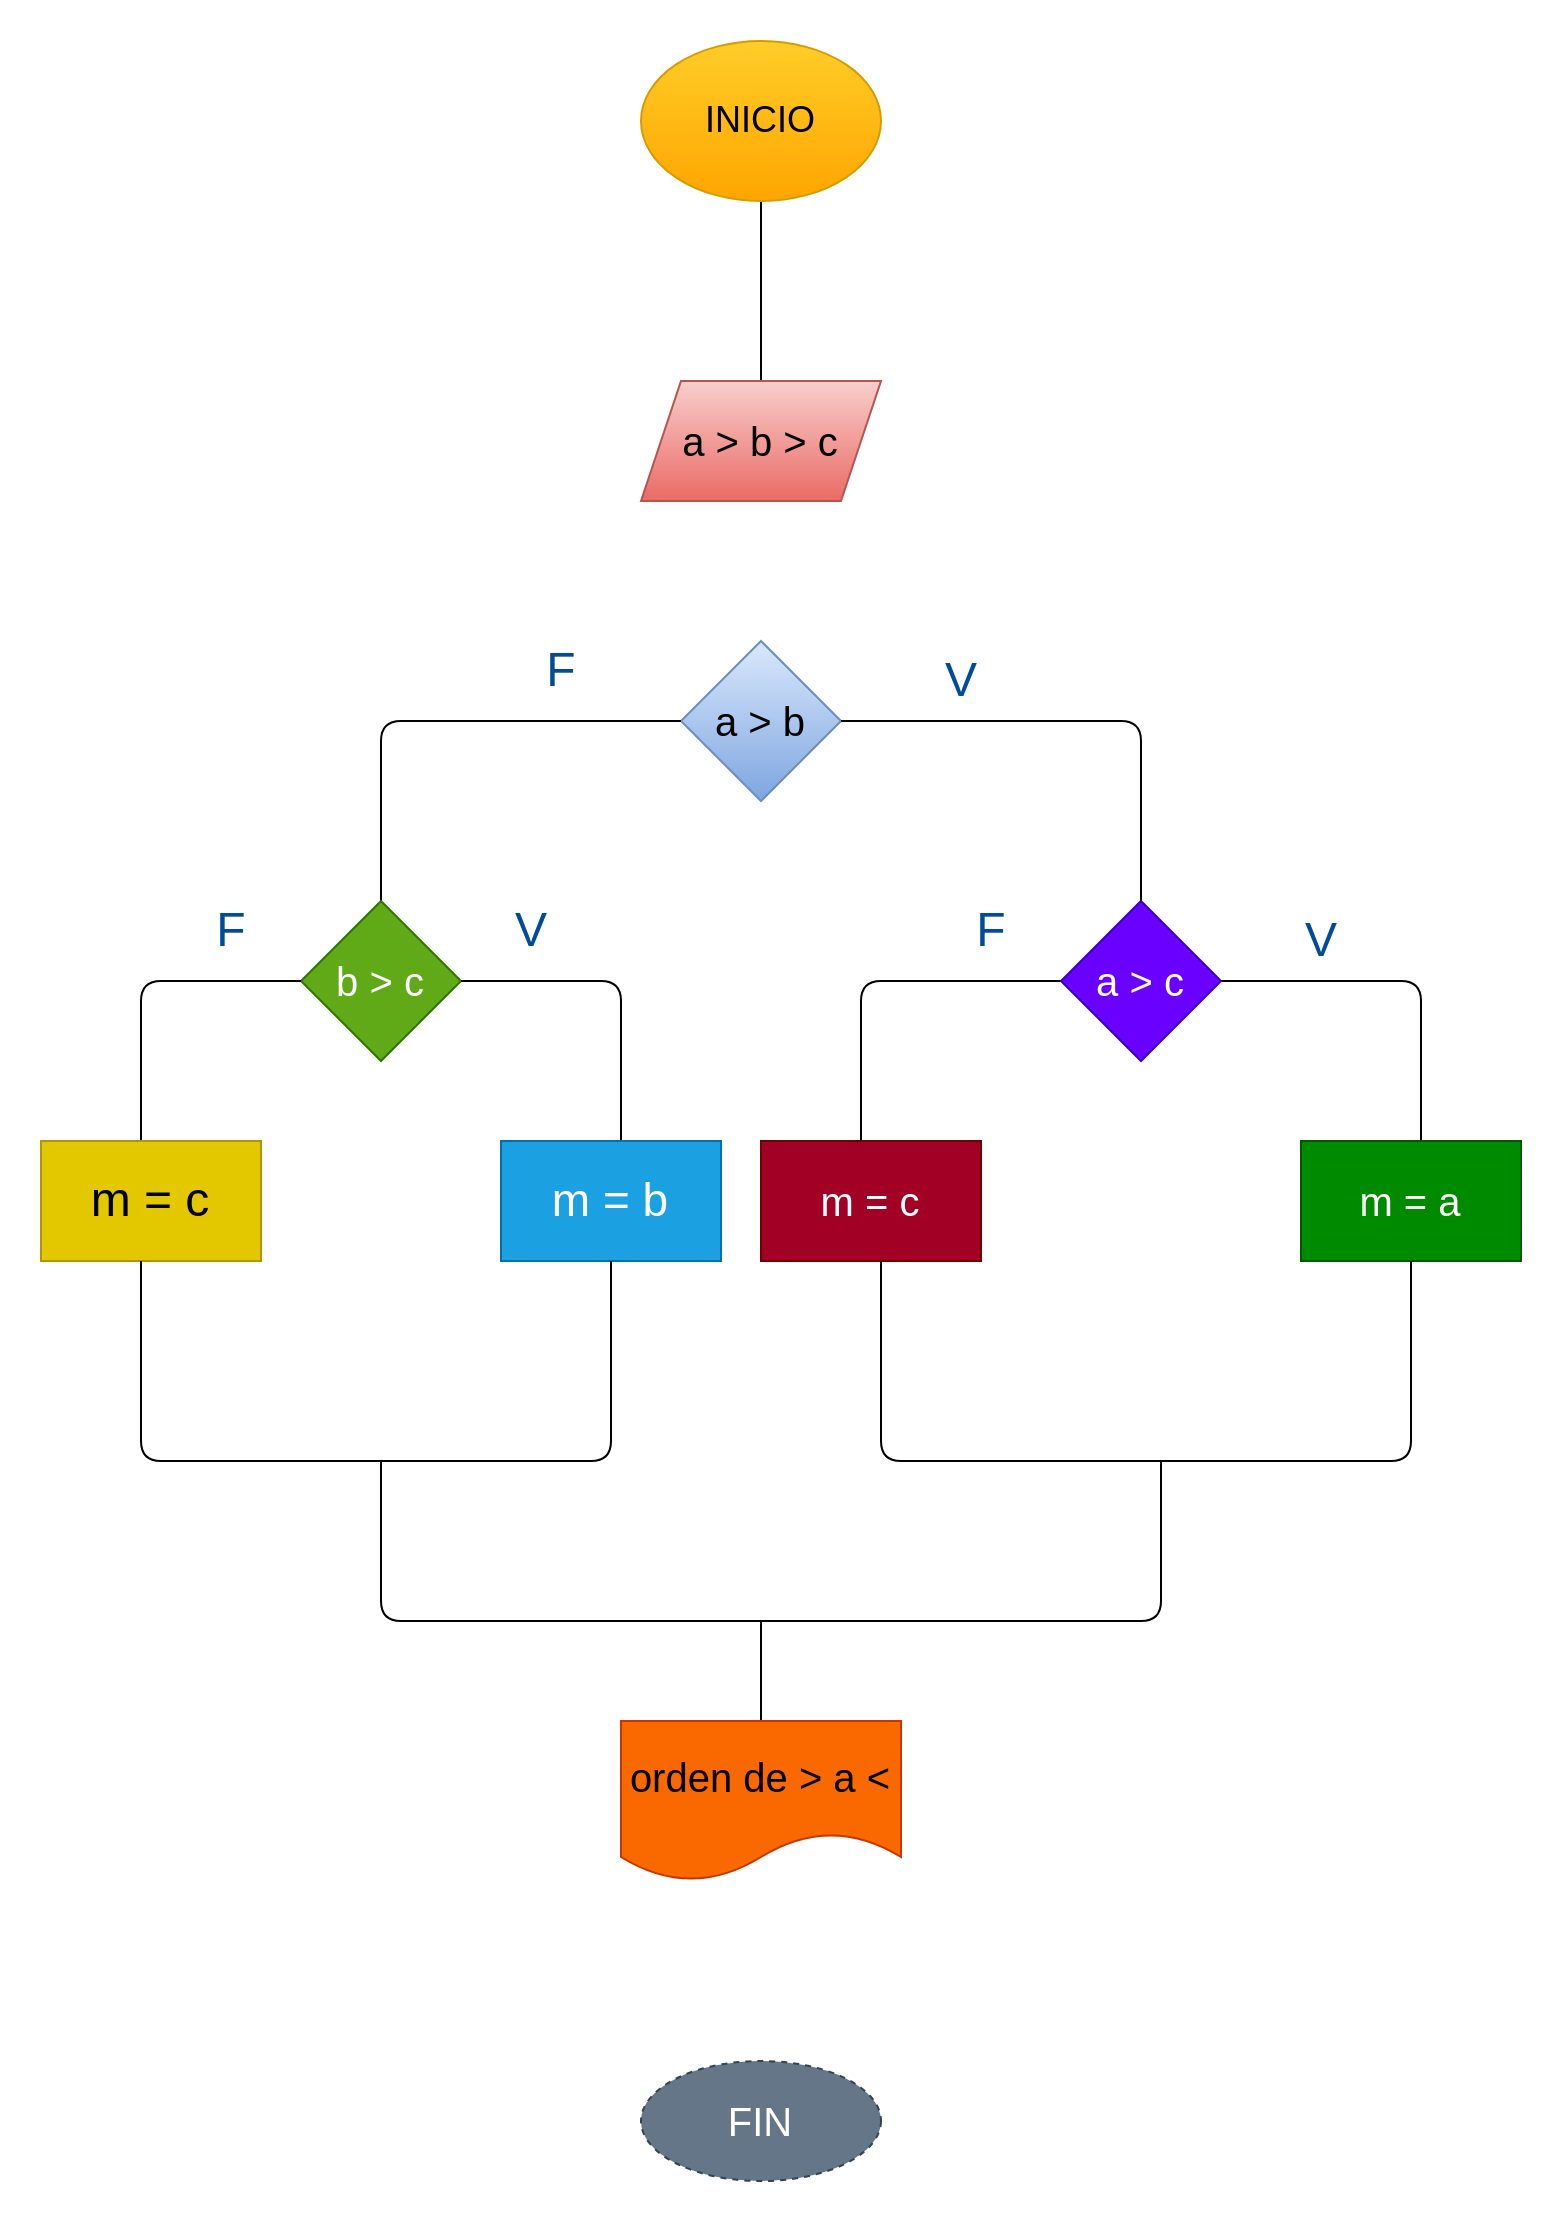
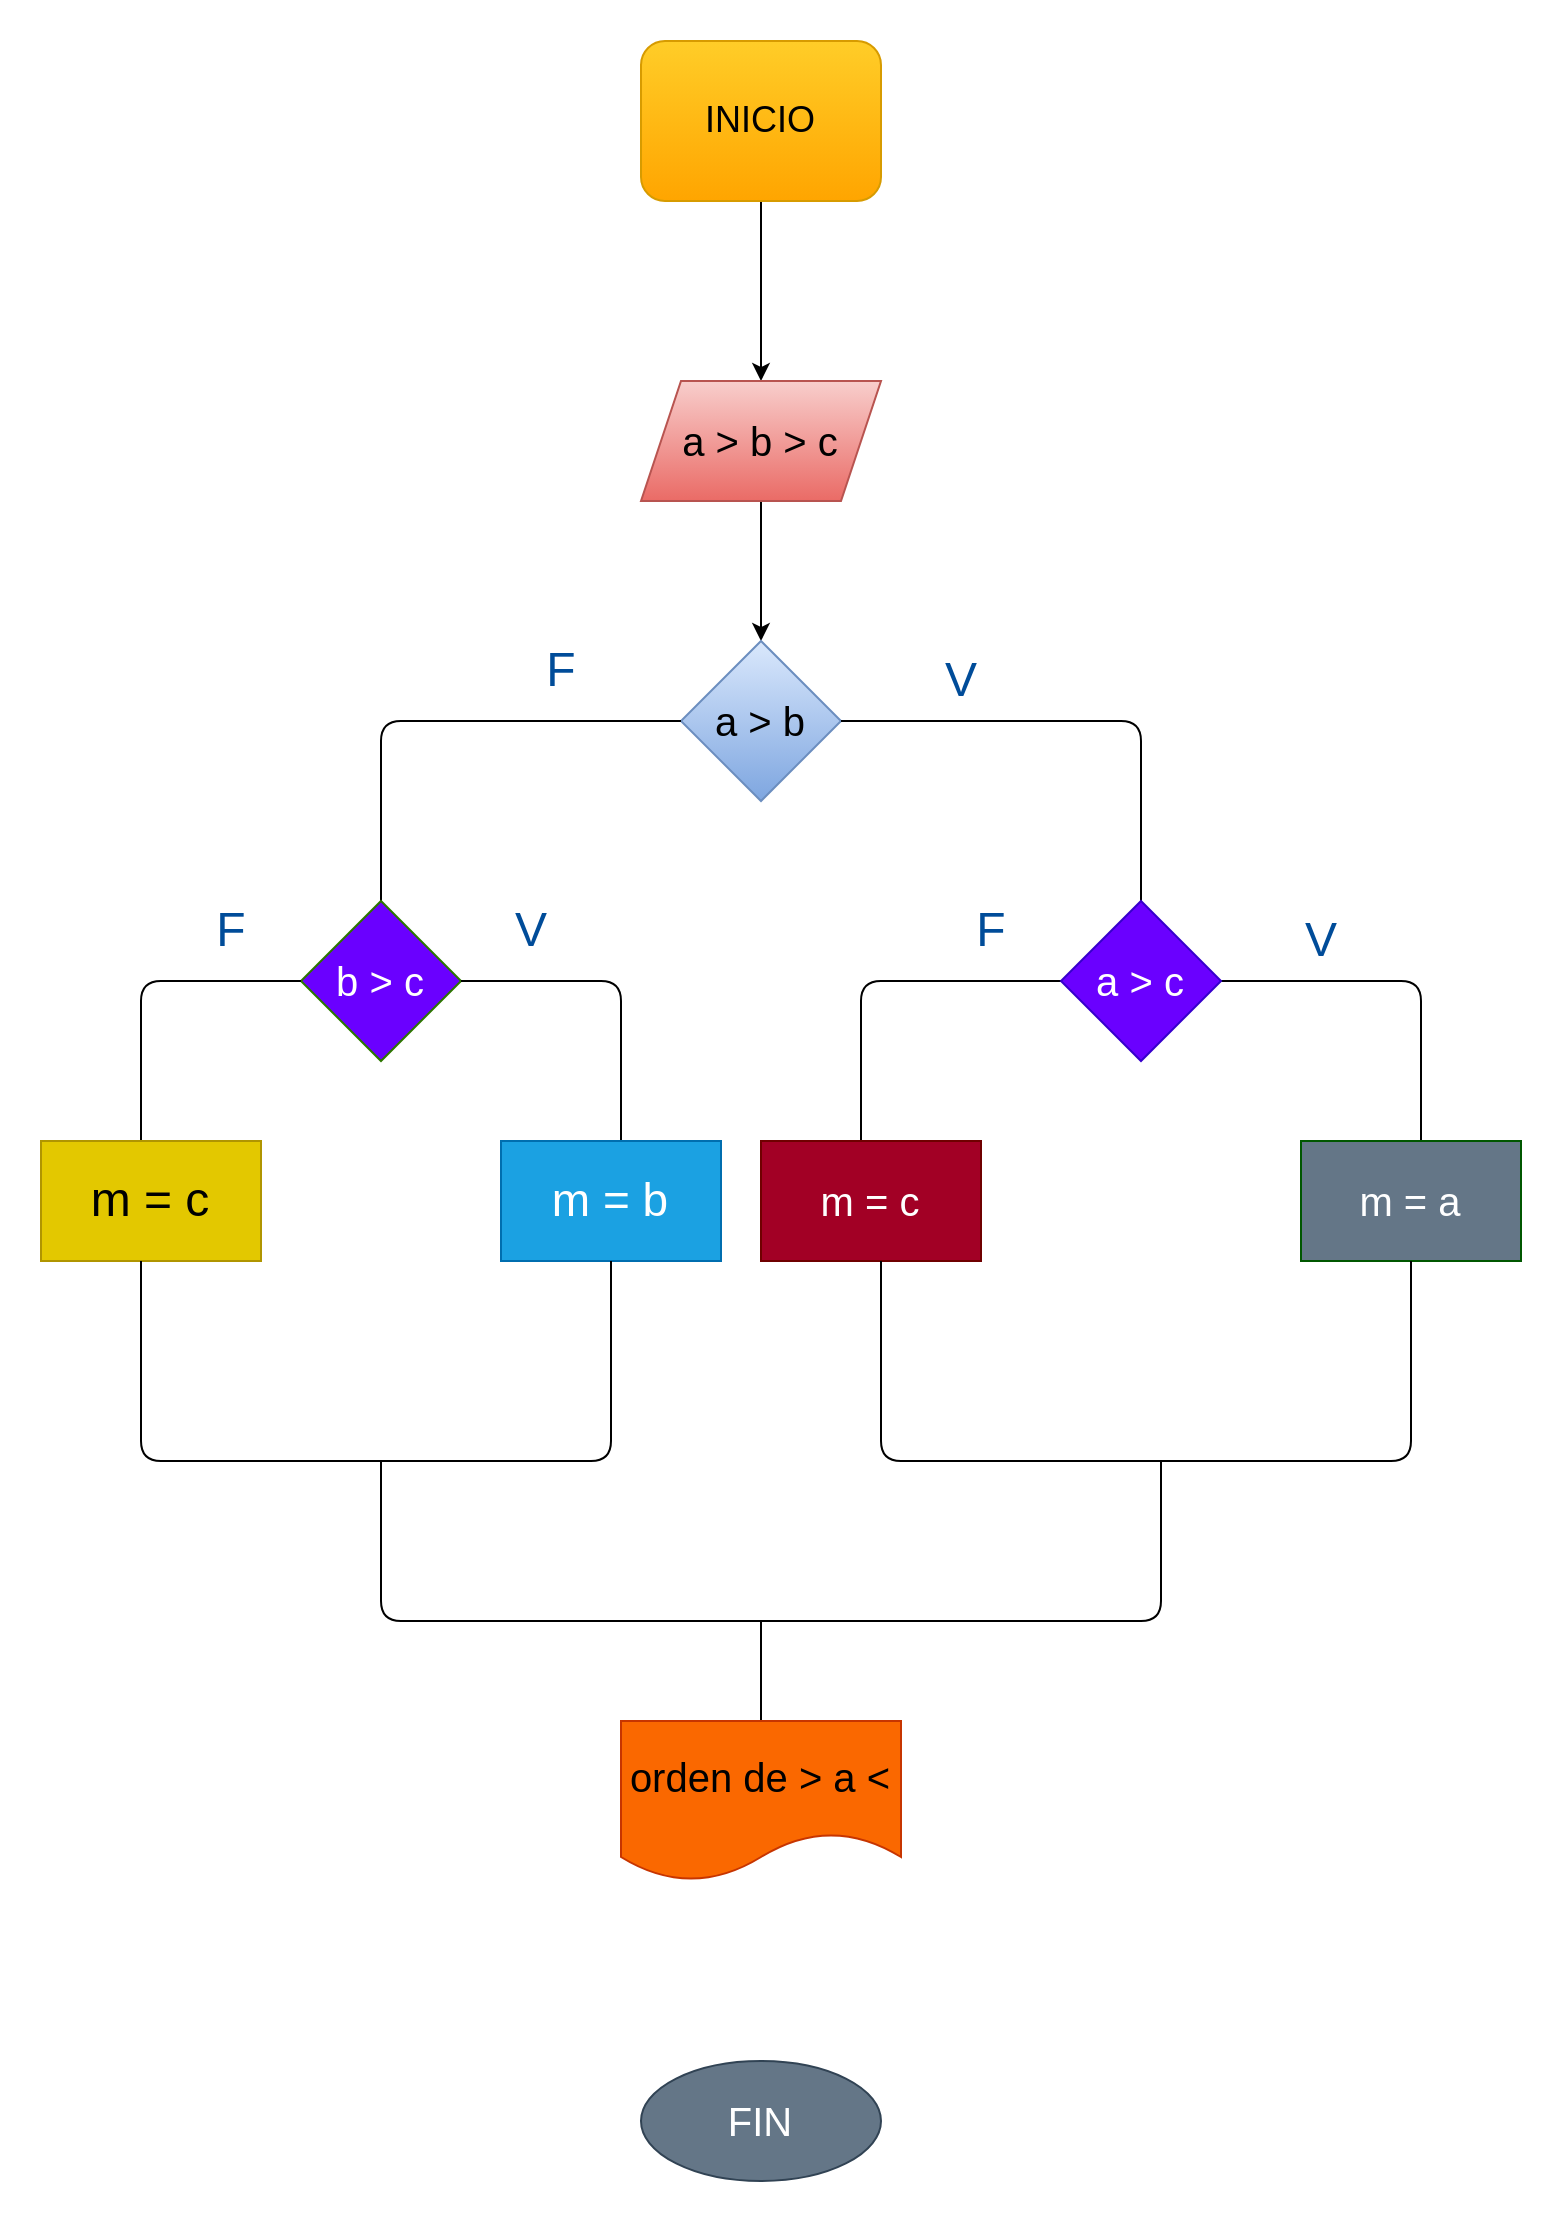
(761, 121) -> (761, 121)
(761, 371) -> (761, 366)
none -> (761, 564)
(381, 981) -> (381, 981)
(1411, 1201) -> (1411, 1201)
(761, 2121) -> (761, 2121)
